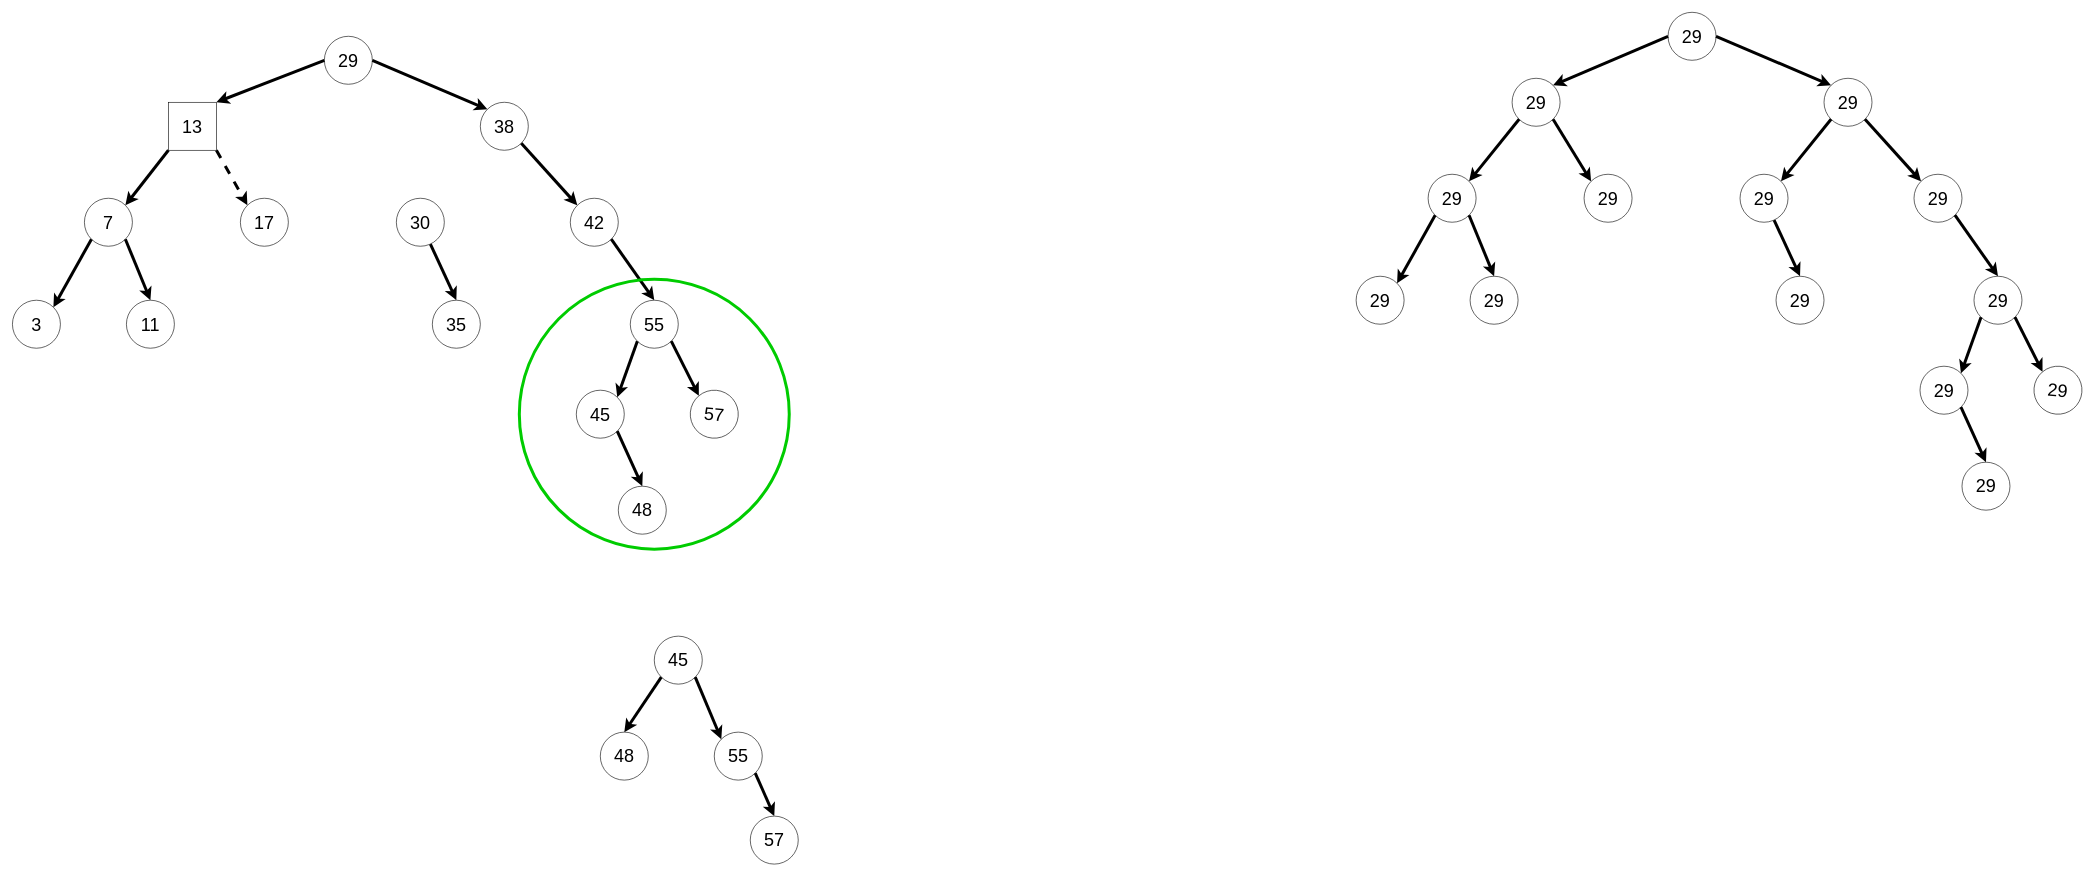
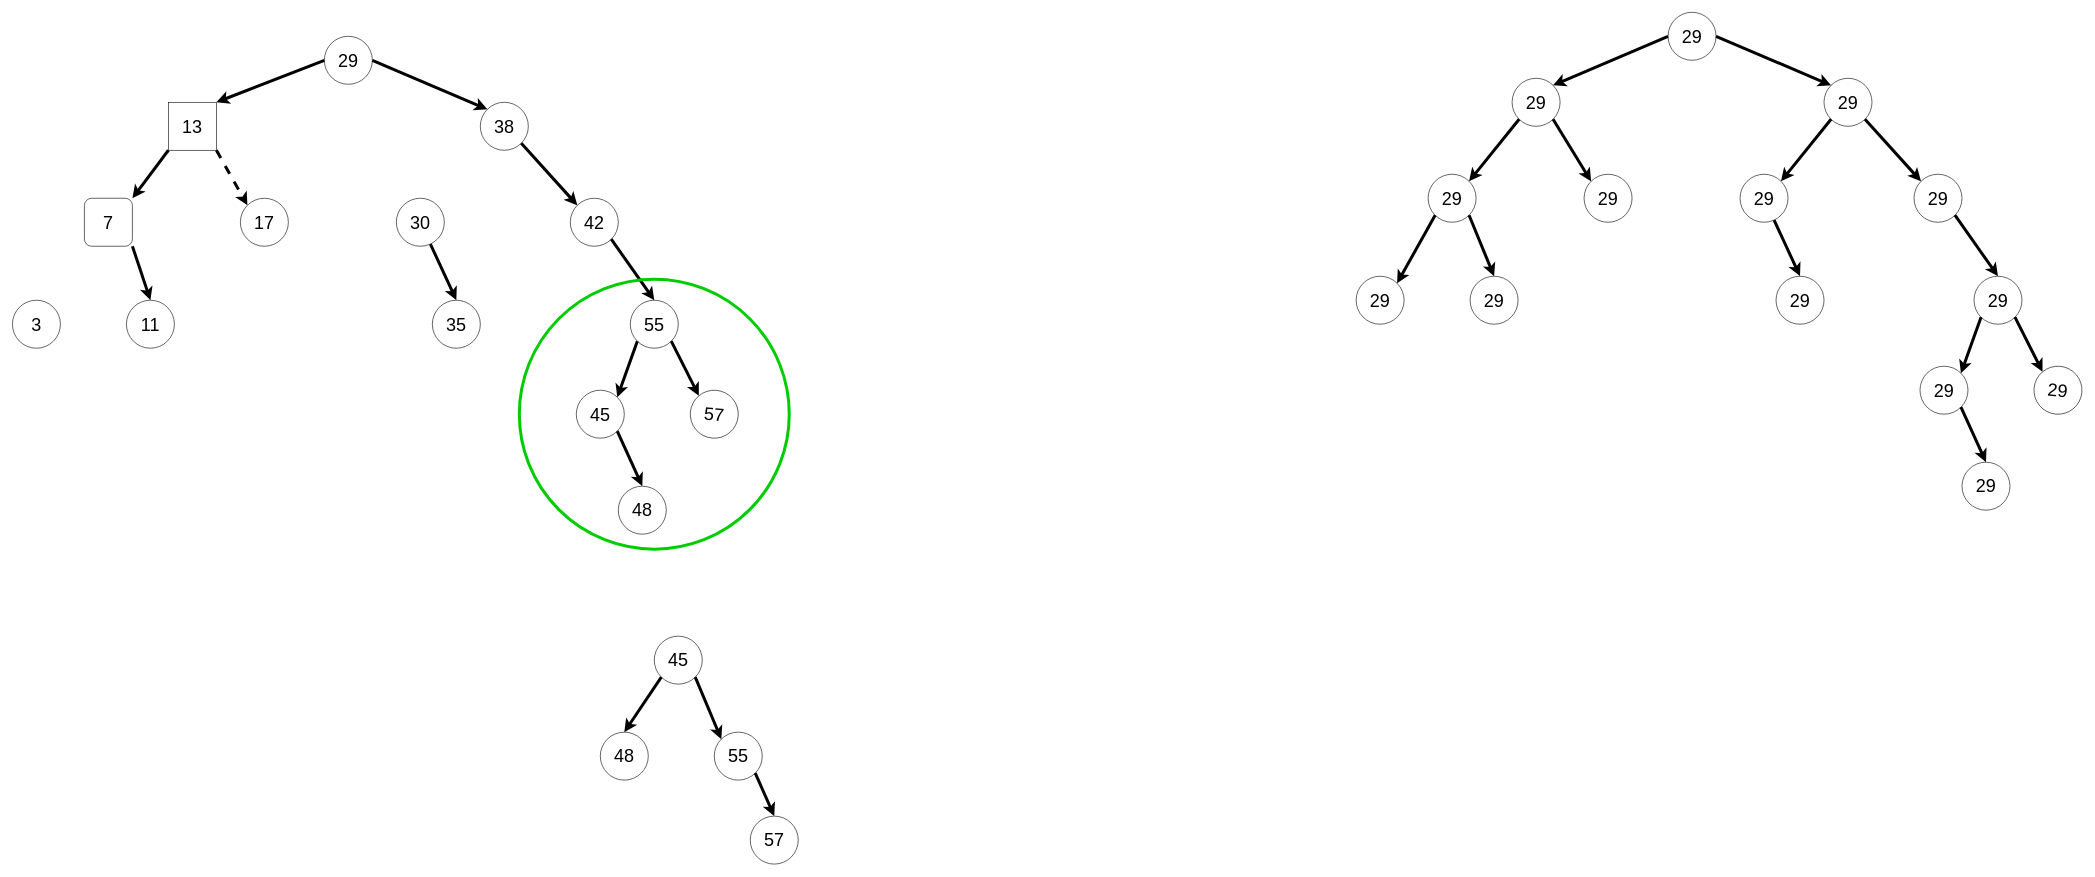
(108, 222) -> (108, 222)
(75, 269) -> none
